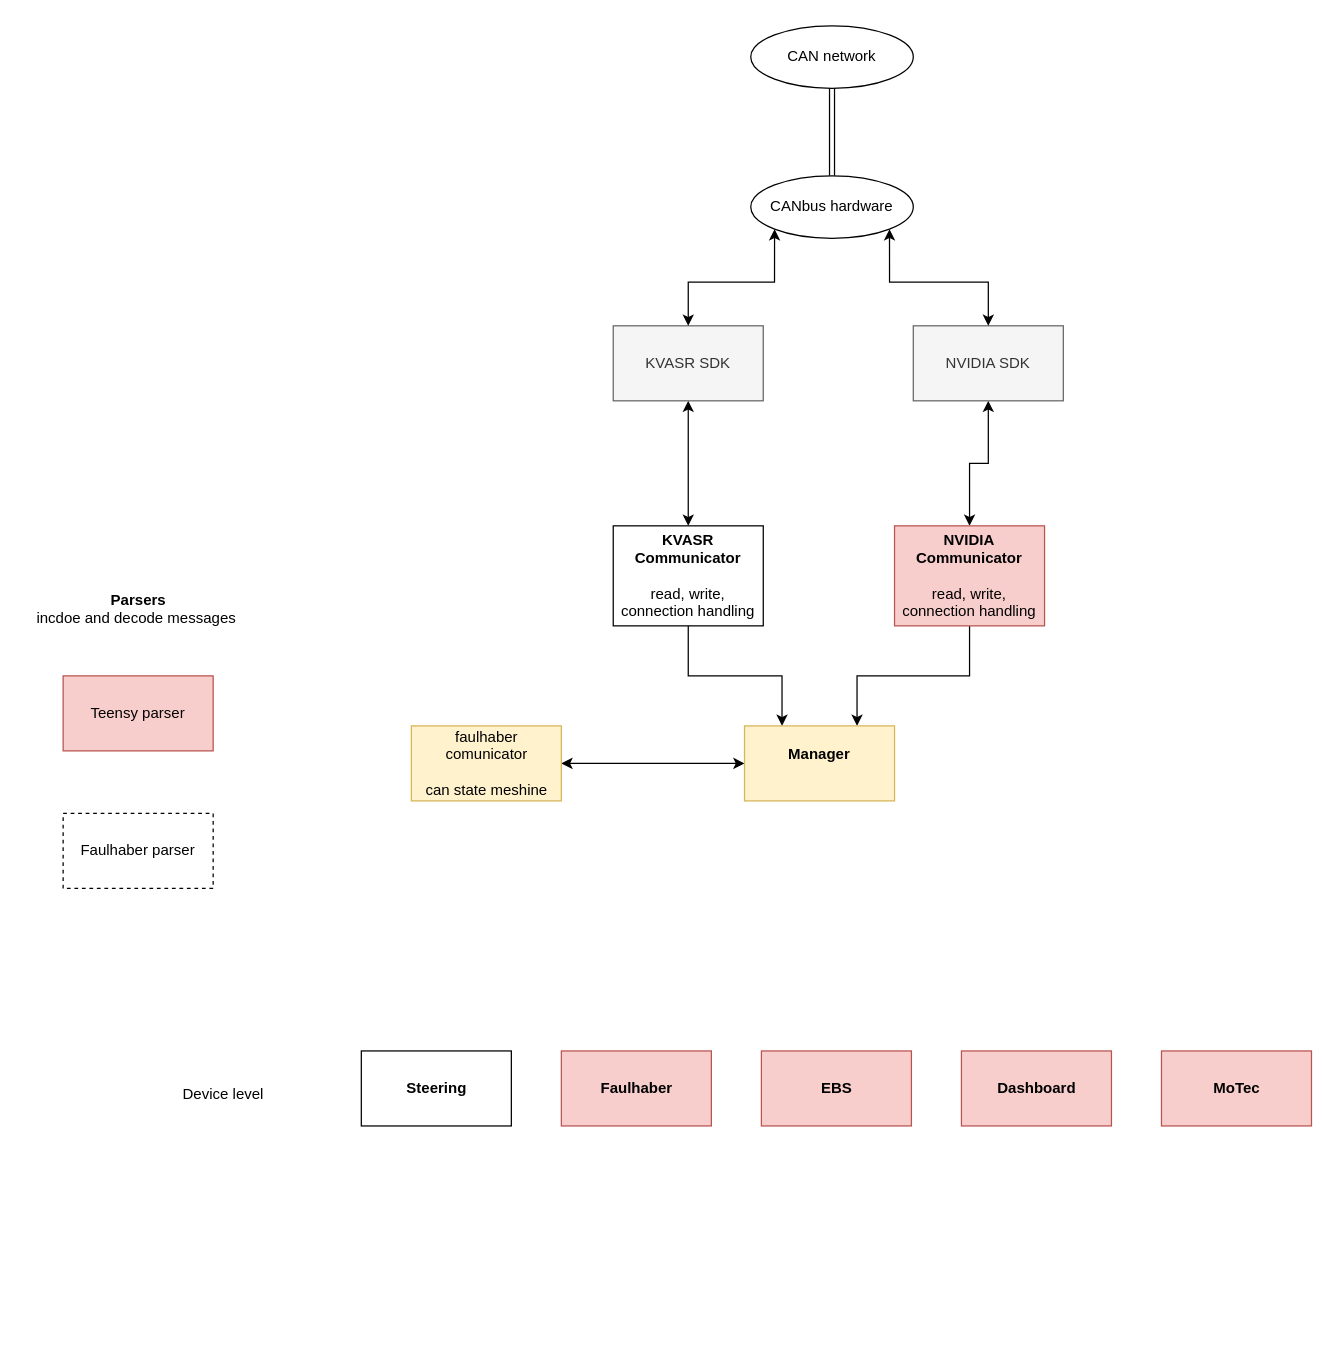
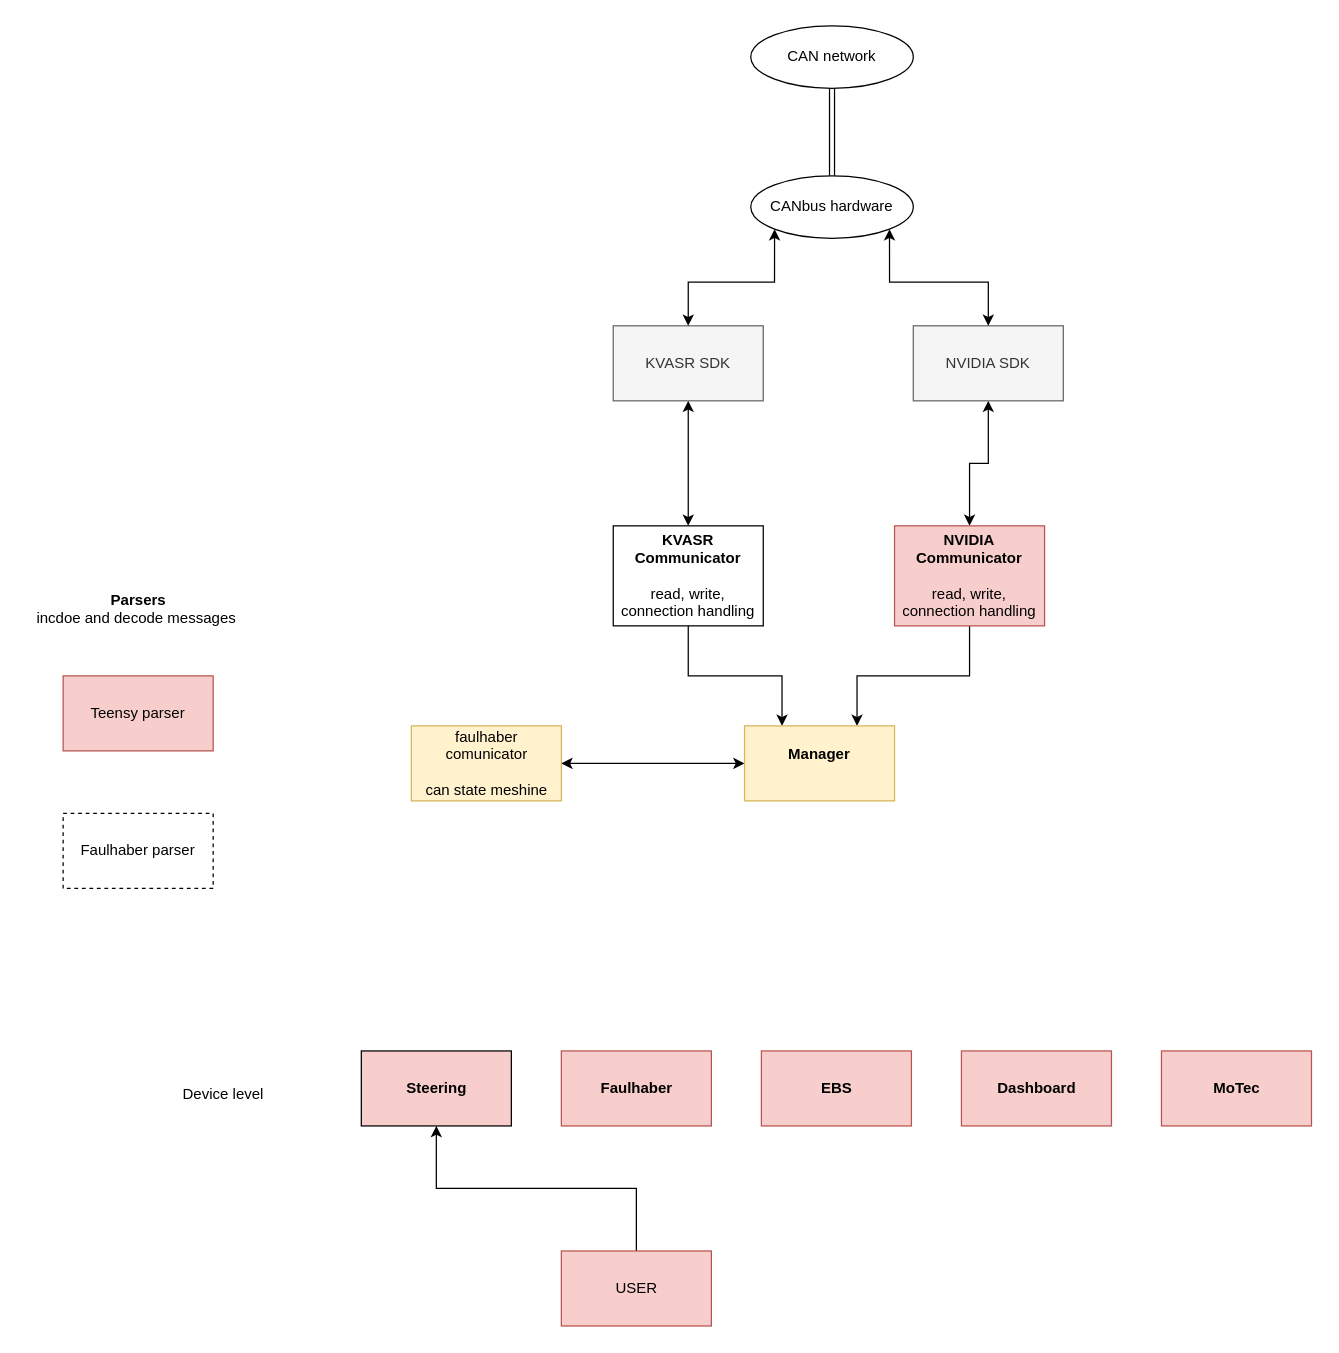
(436, 1088) -> (436, 1088)
none -> (540, 1188)
none -> (636, 1288)
